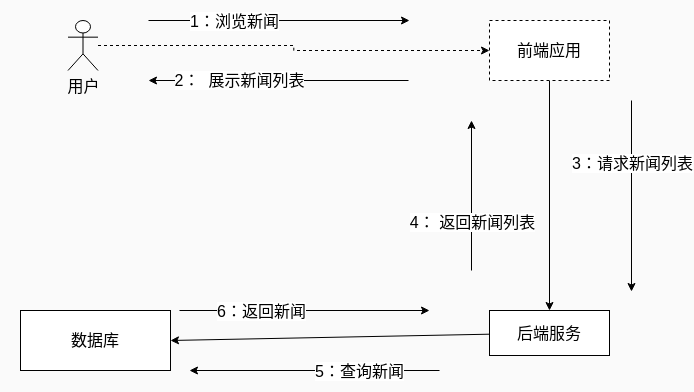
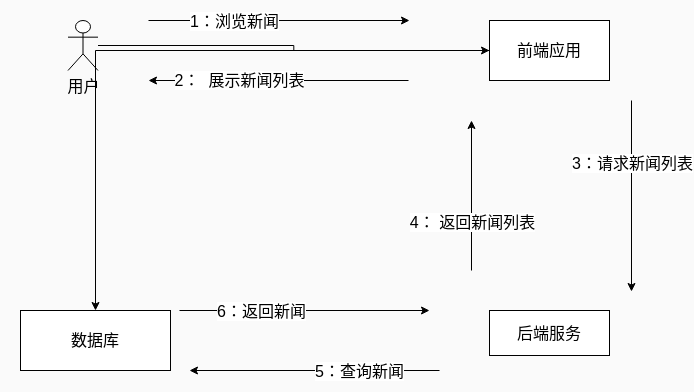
(197, 46) -> (197, 46)
(550, 51) -> (550, 51)
(550, 192) -> (96, 80)
(333, 337) -> none
